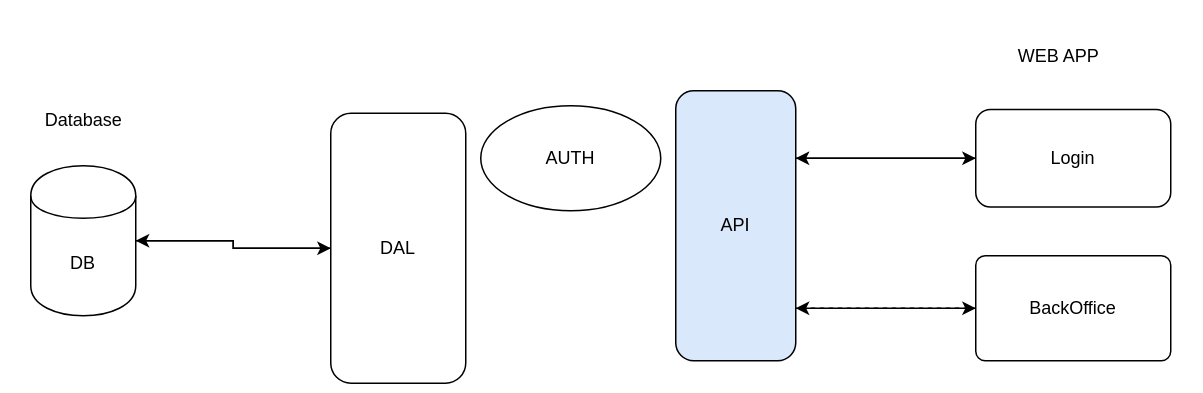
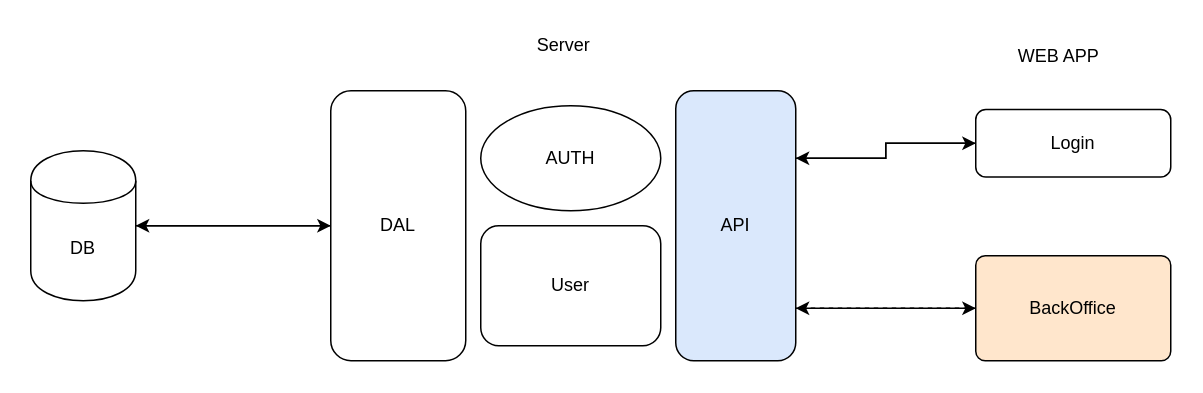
none -> (563, 46)
(83, 121) -> none
(1073, 158) -> (1073, 143)
(83, 241) -> (83, 226)
(398, 248) -> (398, 226)
none -> (571, 286)
(1073, 308) -> (1073, 308)
